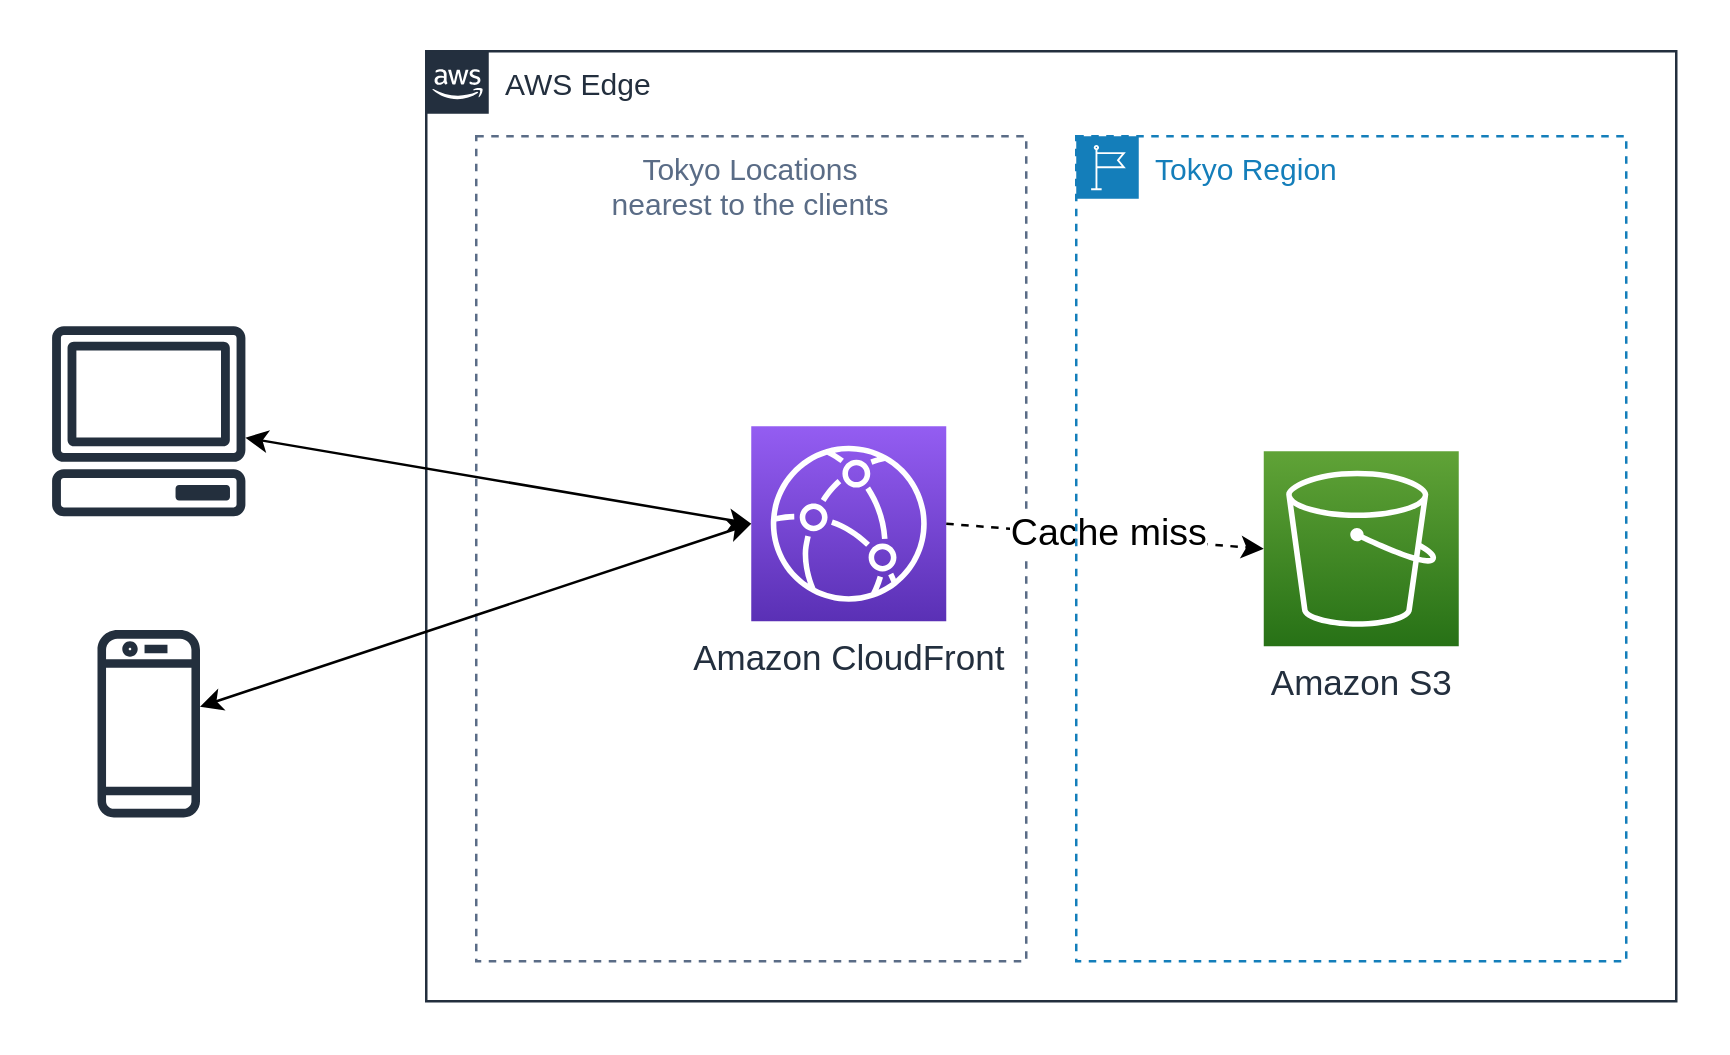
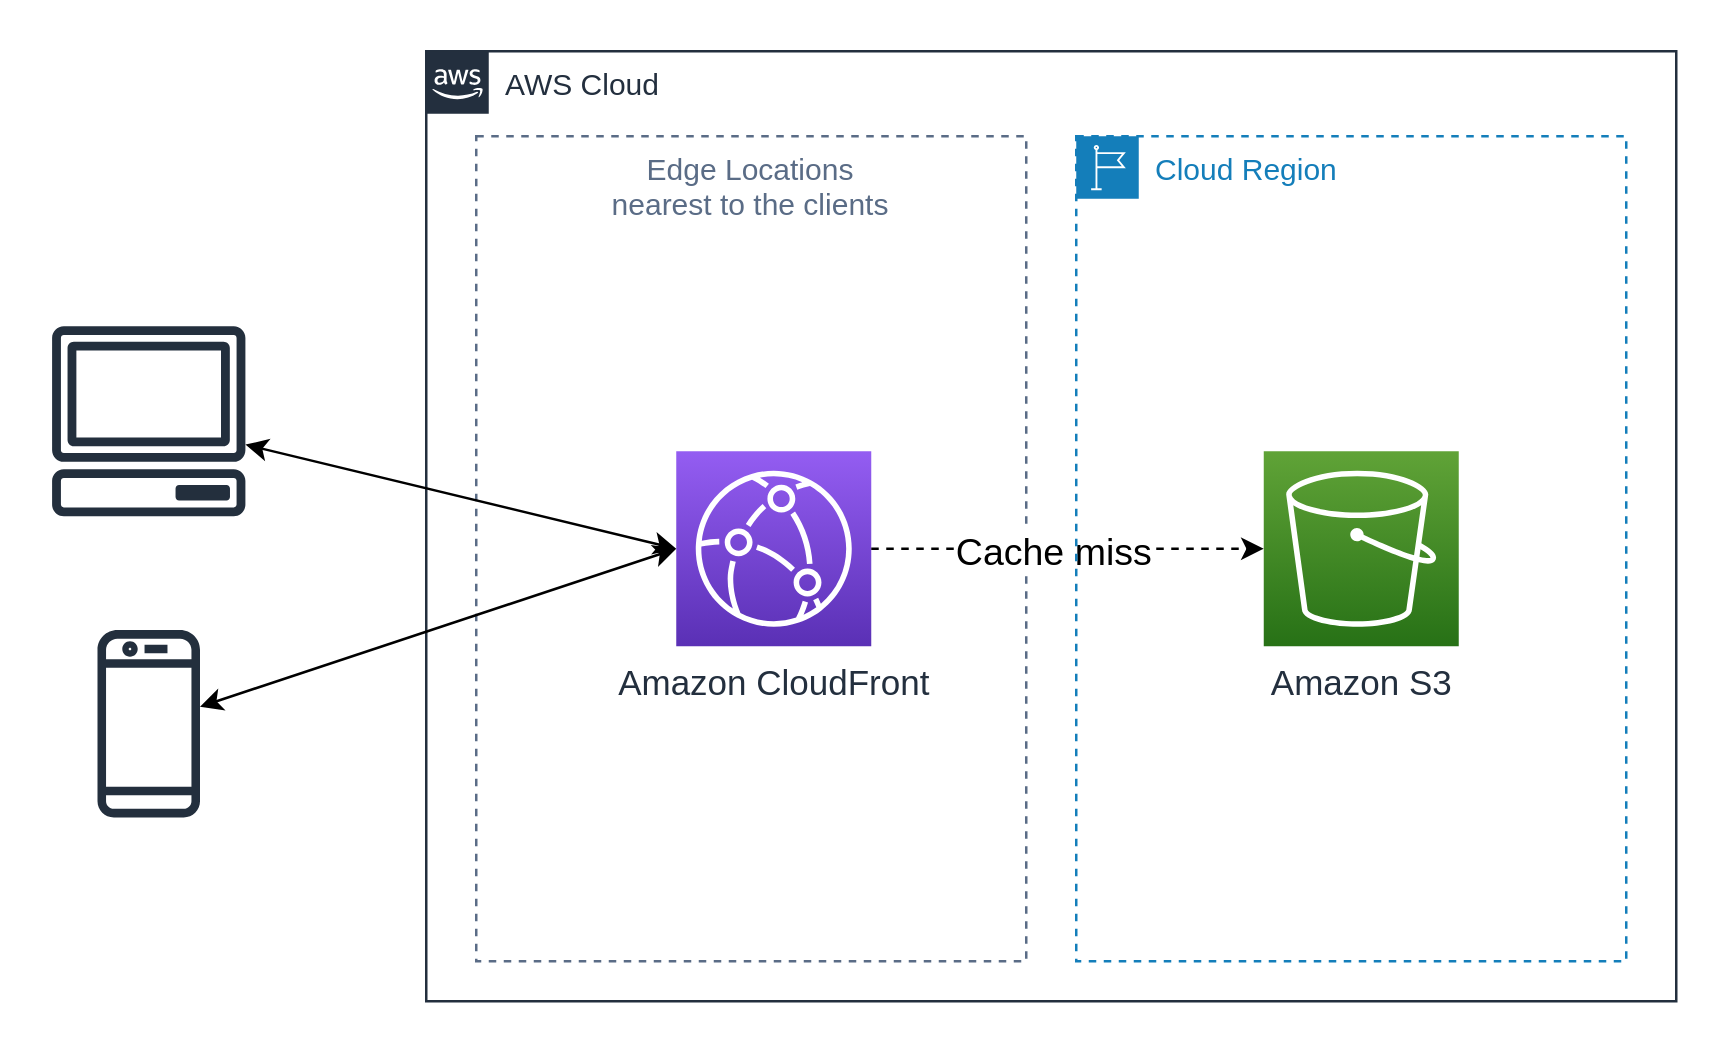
(570, 87) -> (574, 87)
(750, 170) -> (750, 170)
(1249, 172) -> (1245, 172)
(849, 524) -> (774, 549)
